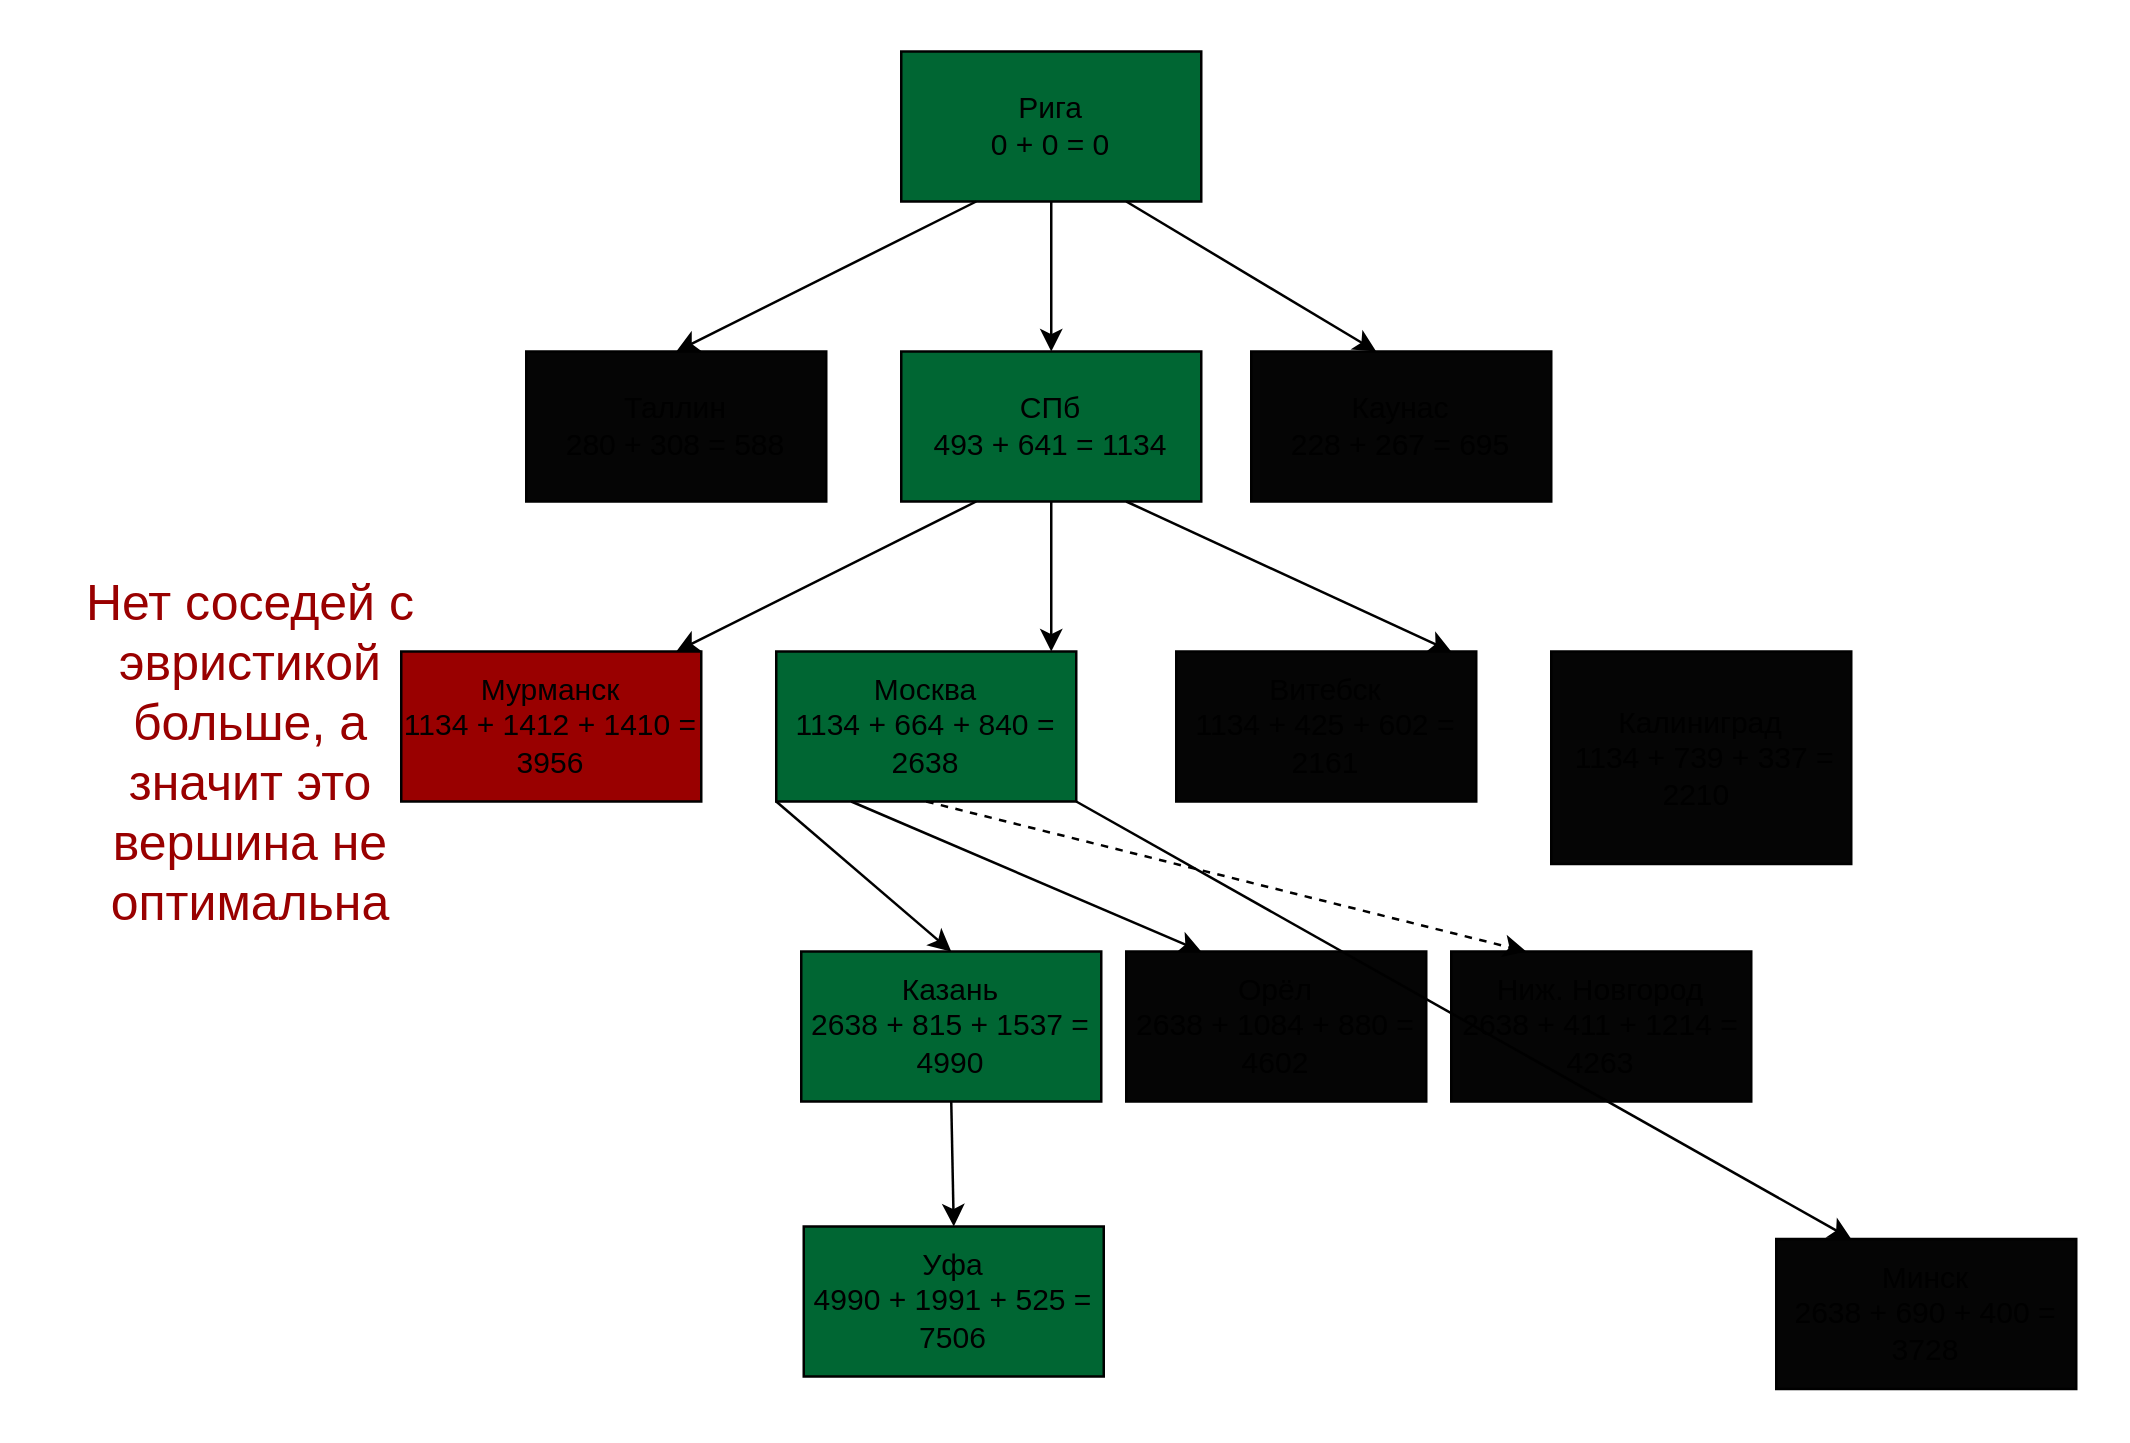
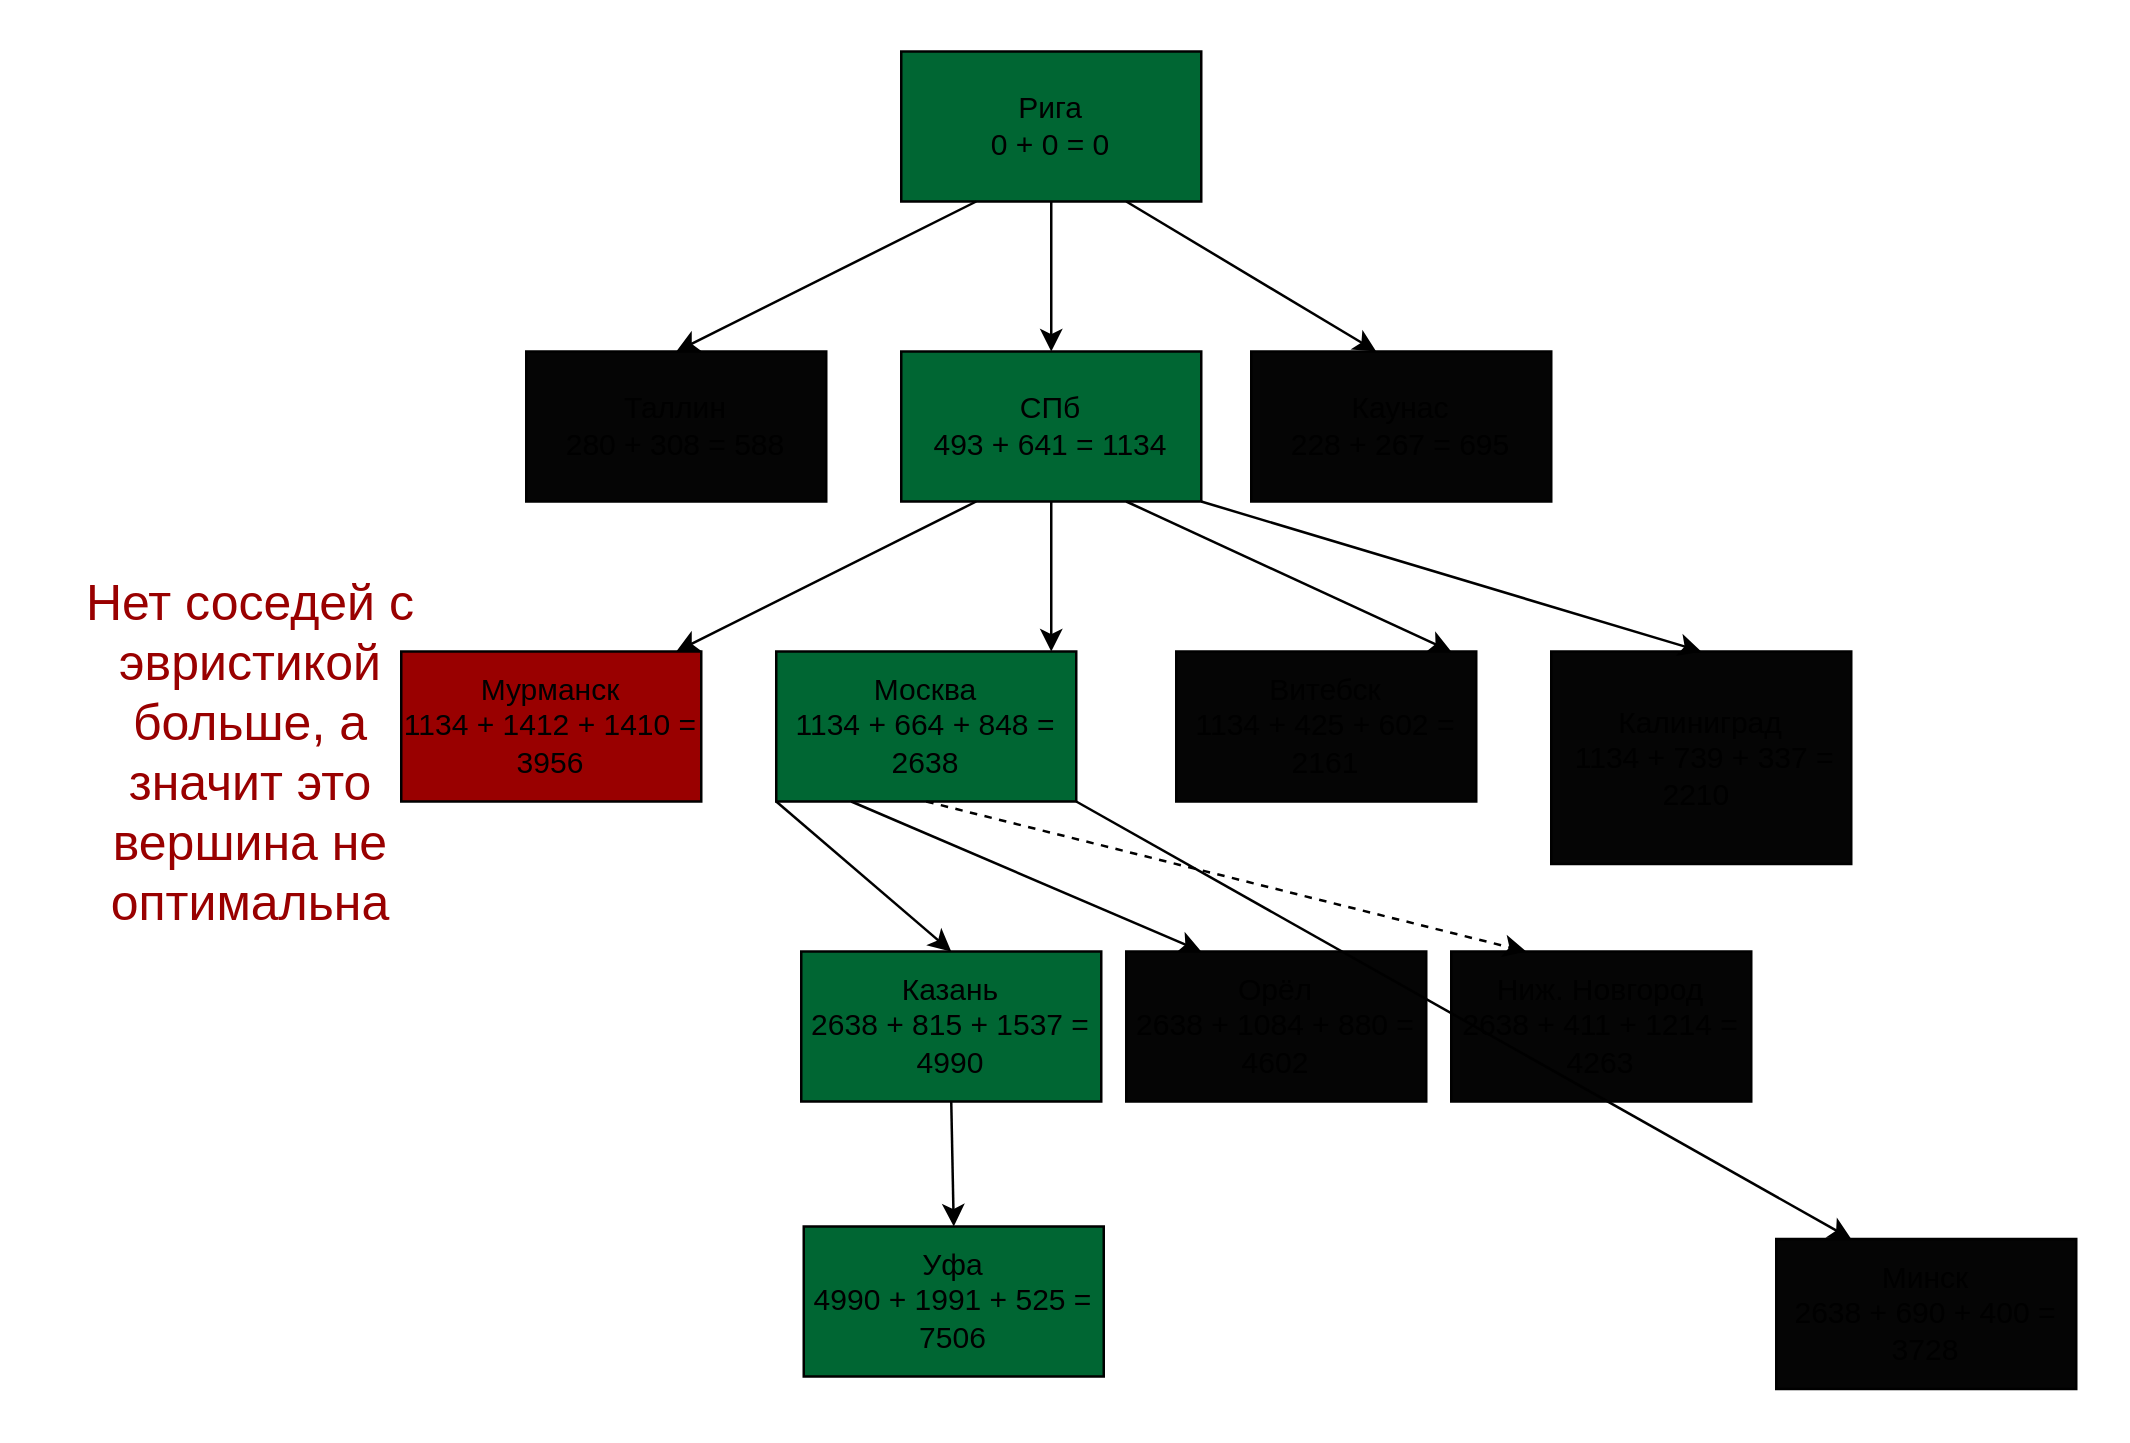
none -> (1444, 574)
(926, 726) -> (926, 726)
